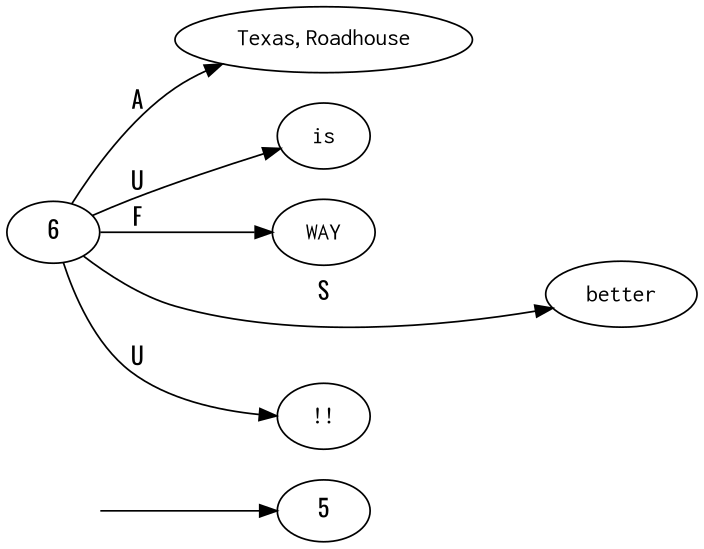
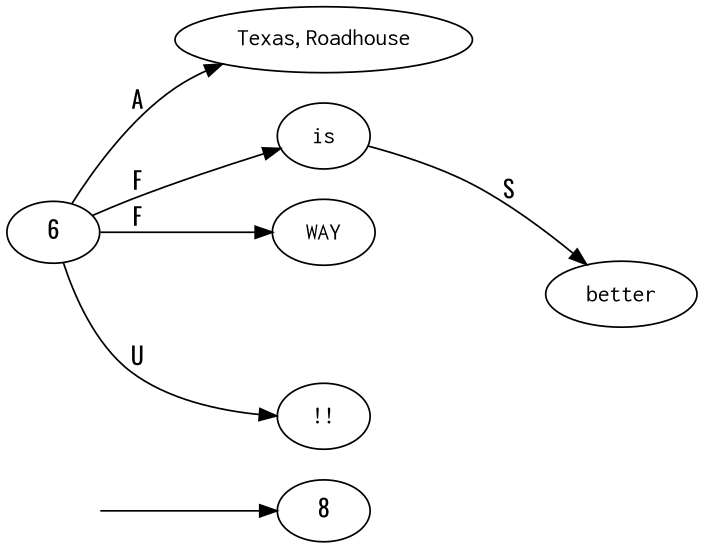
(138, 183) -> (138, 183)
(302, 326) -> (477, 187)
(324, 511) -> (324, 511)
